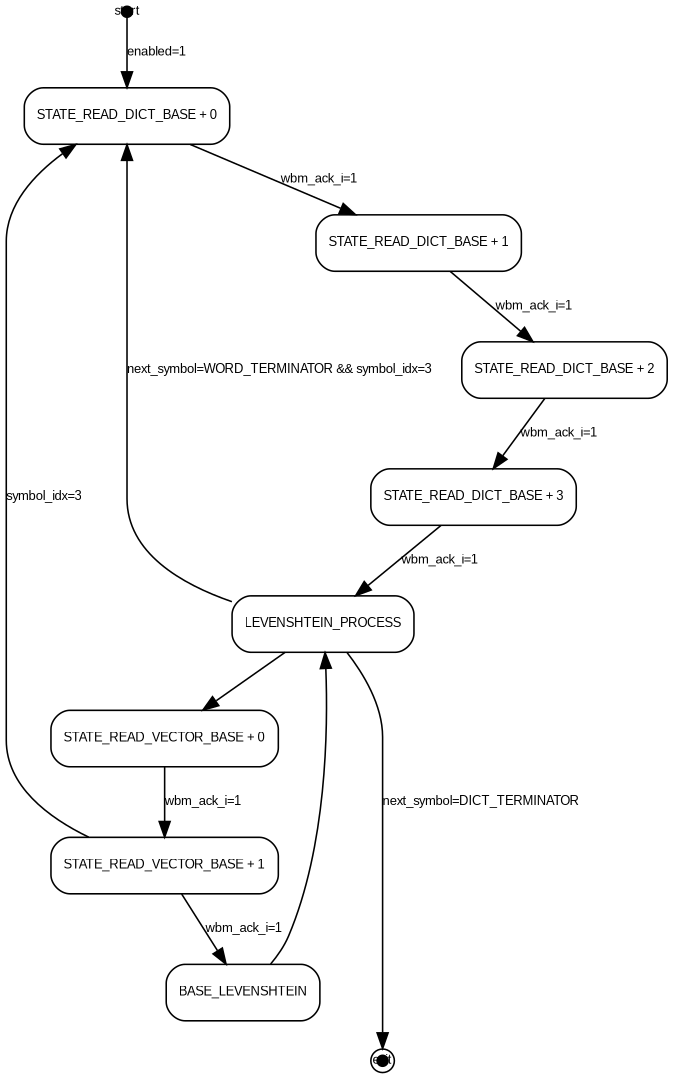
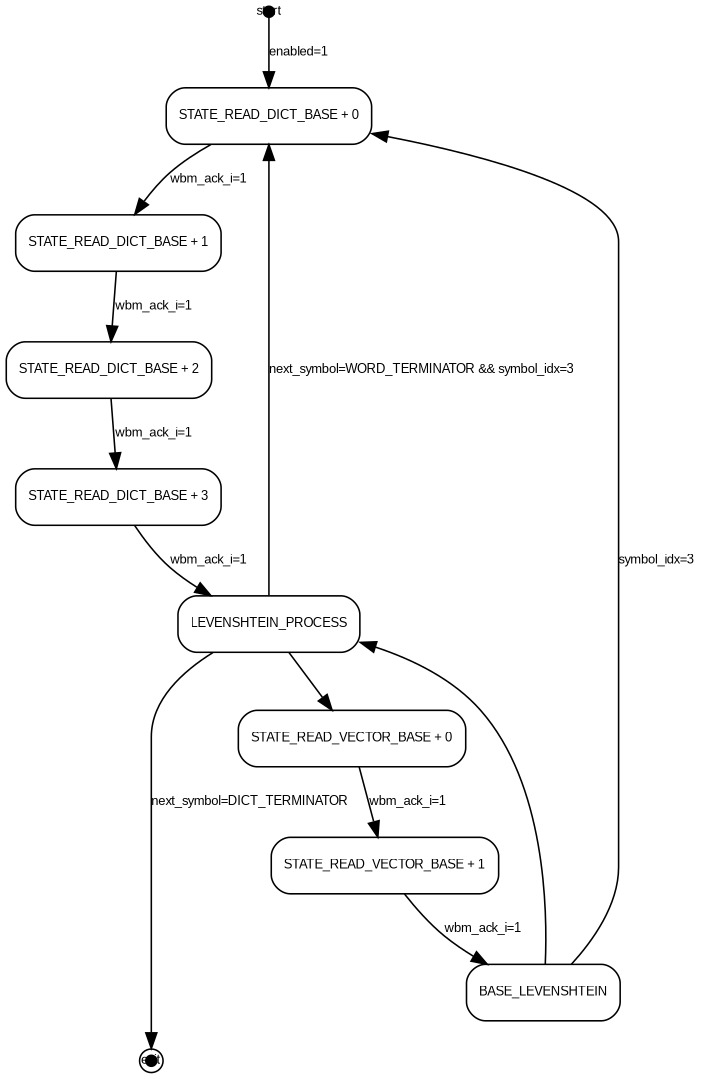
(6, 504) -> (619, 478)
